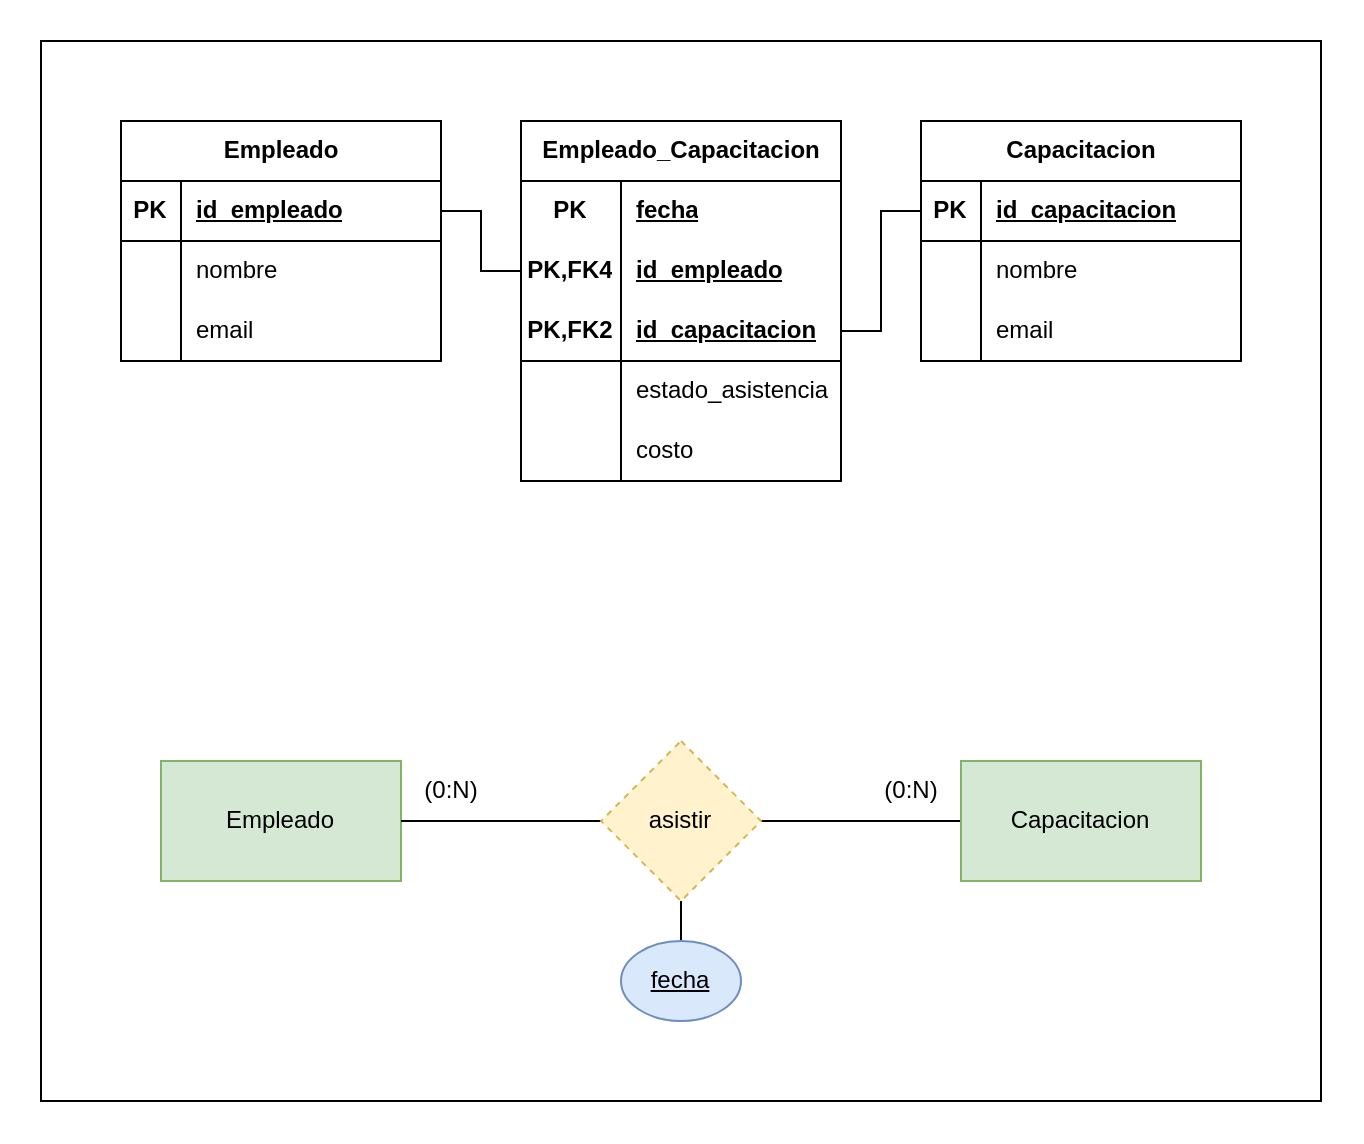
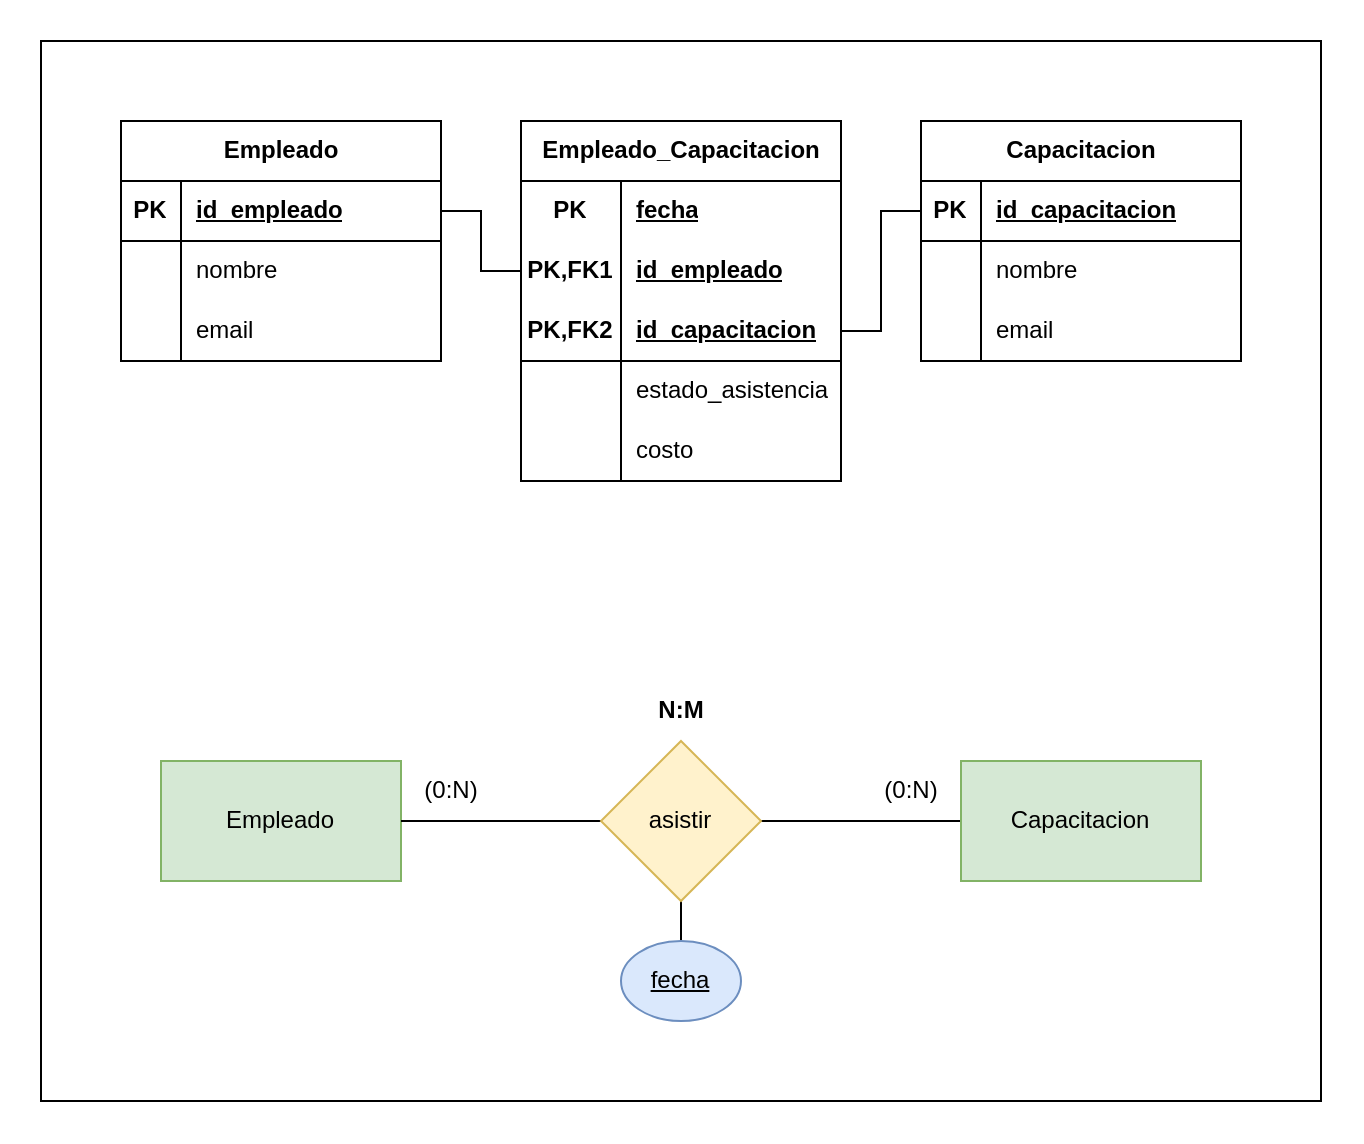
(571, 271) -> (571, 271)
none -> (681, 711)
(681, 821) -> (681, 821)
